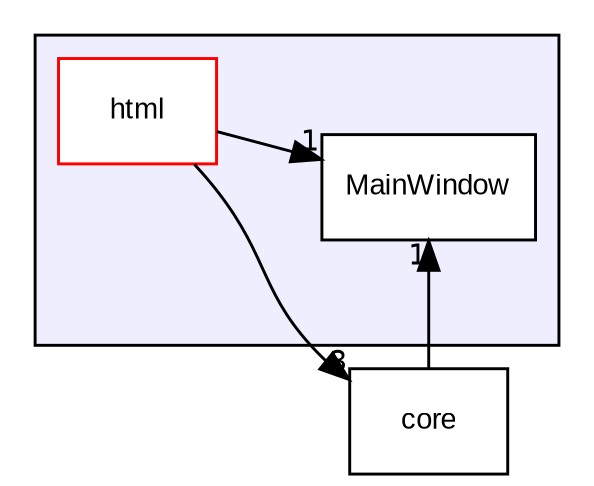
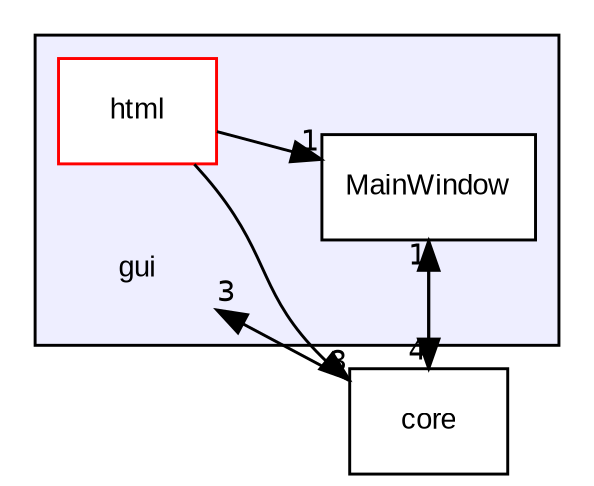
none -> (138, 269)
none -> (429, 290)
